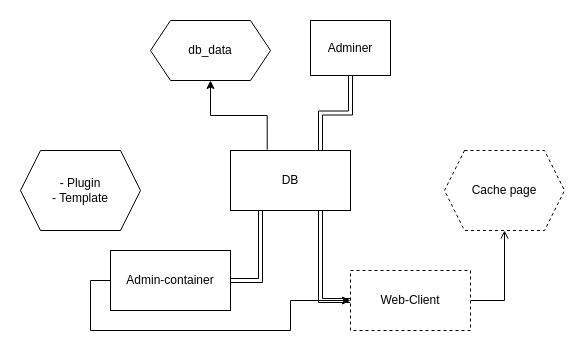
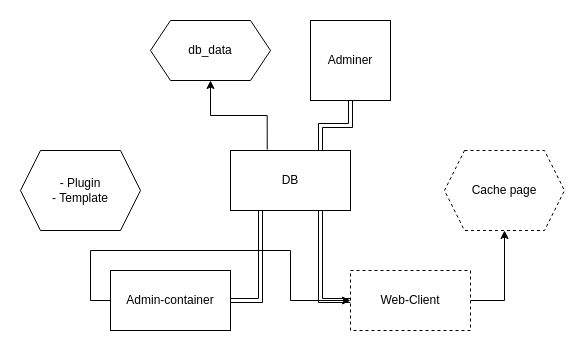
(351, 48) -> (351, 61)
(505, 236) -> (505, 238)
(171, 281) -> (171, 301)
